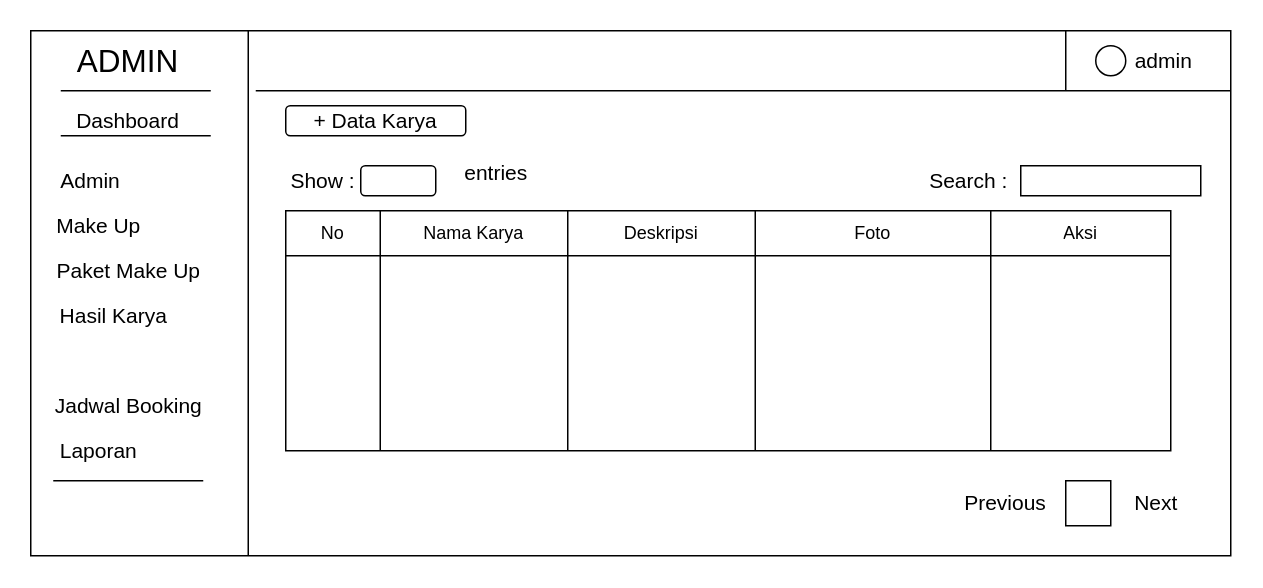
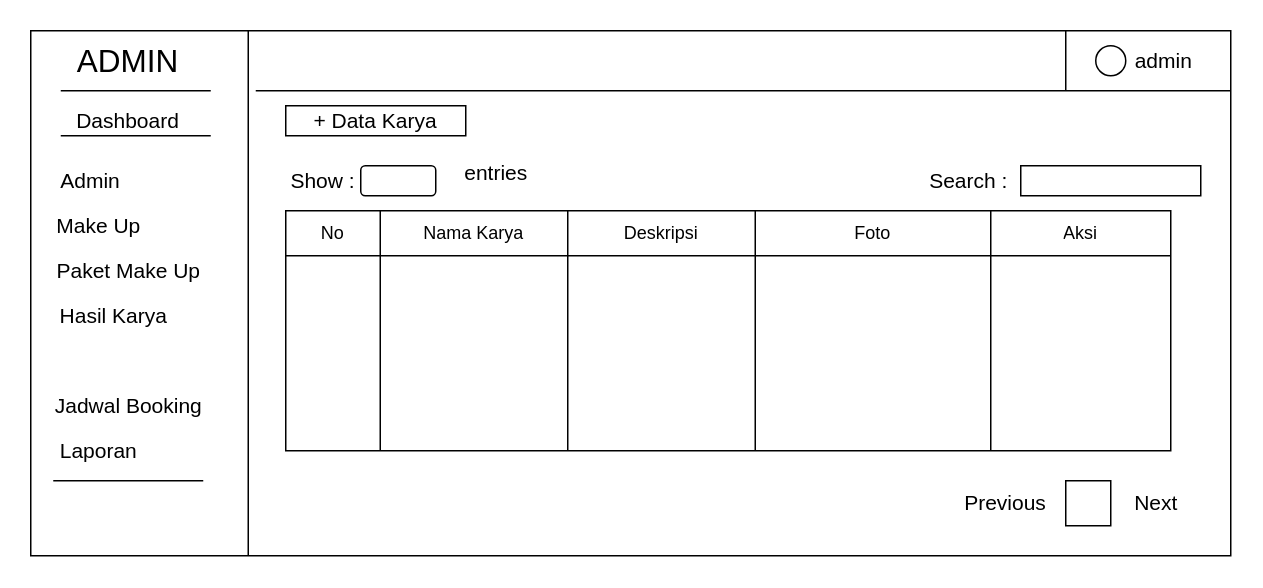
(376, 121) -> (376, 121)
